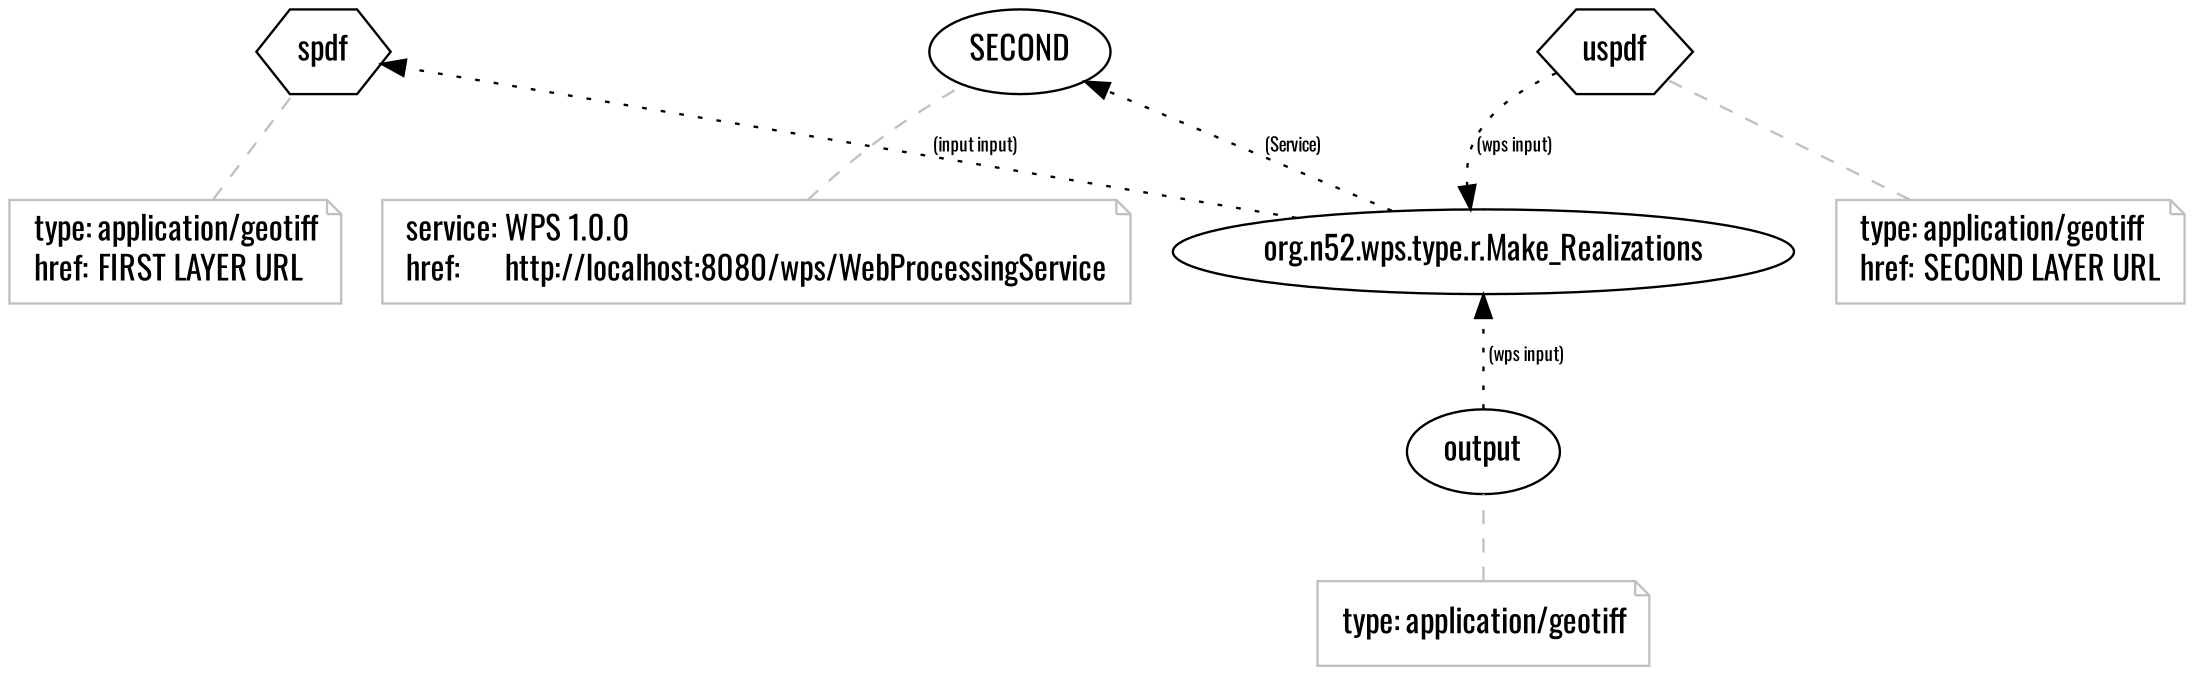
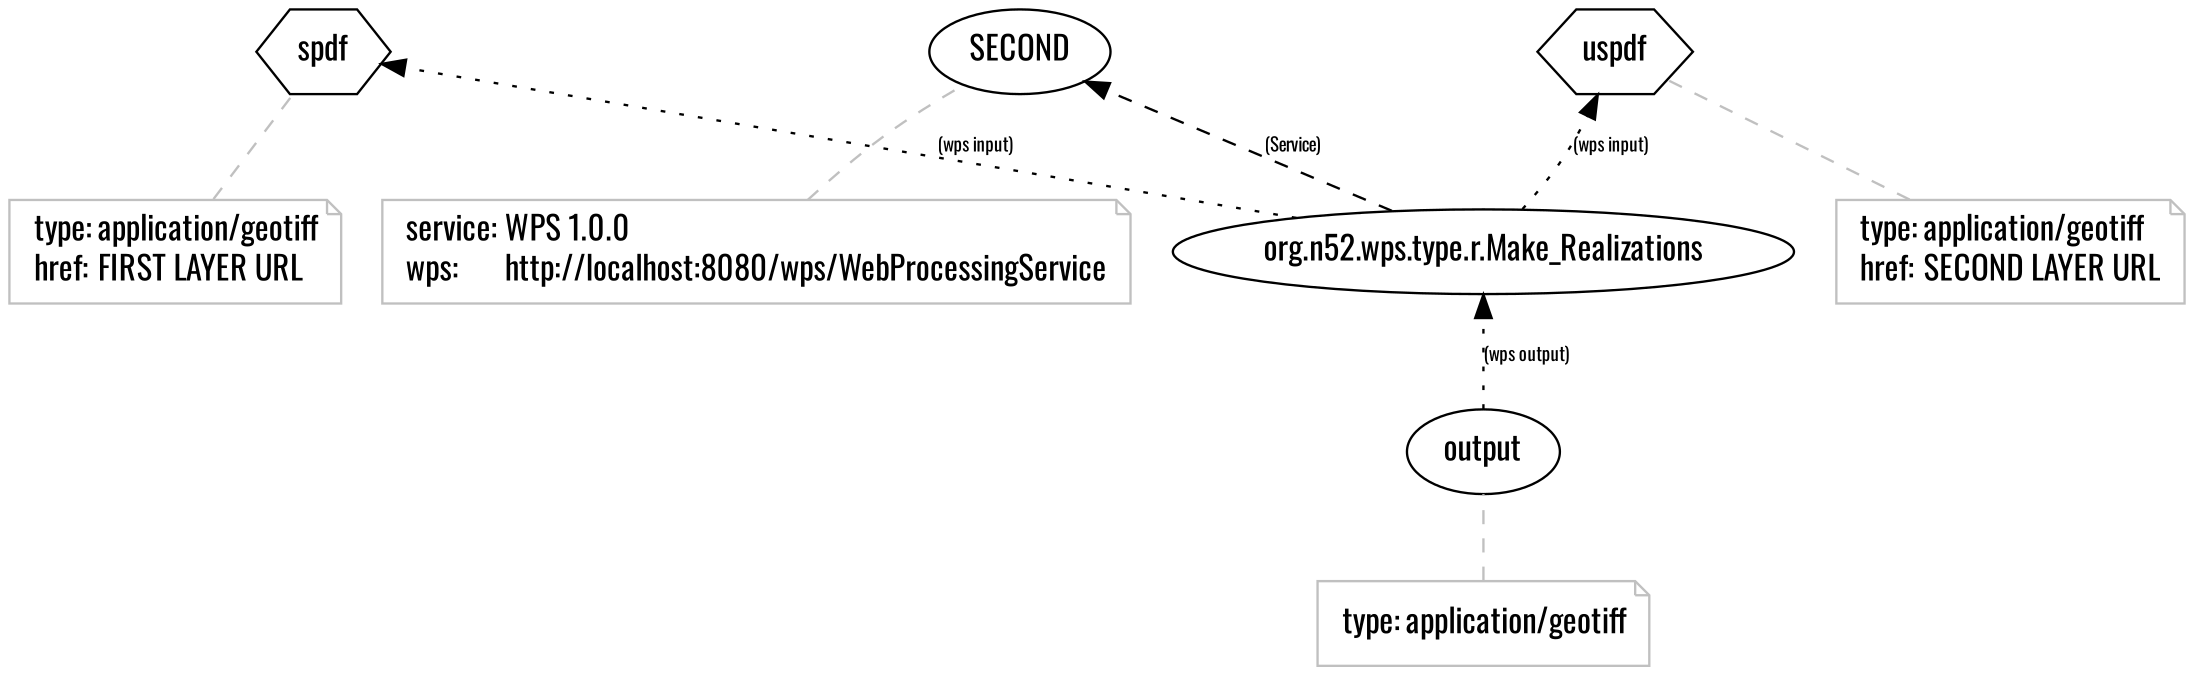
(1492, 115) -> (1558, 165)
(976, 147) -> (976, 147)
(1249, 151) -> (1249, 151)
(434, 271) -> (433, 271)
(1527, 356) -> (1527, 356)
